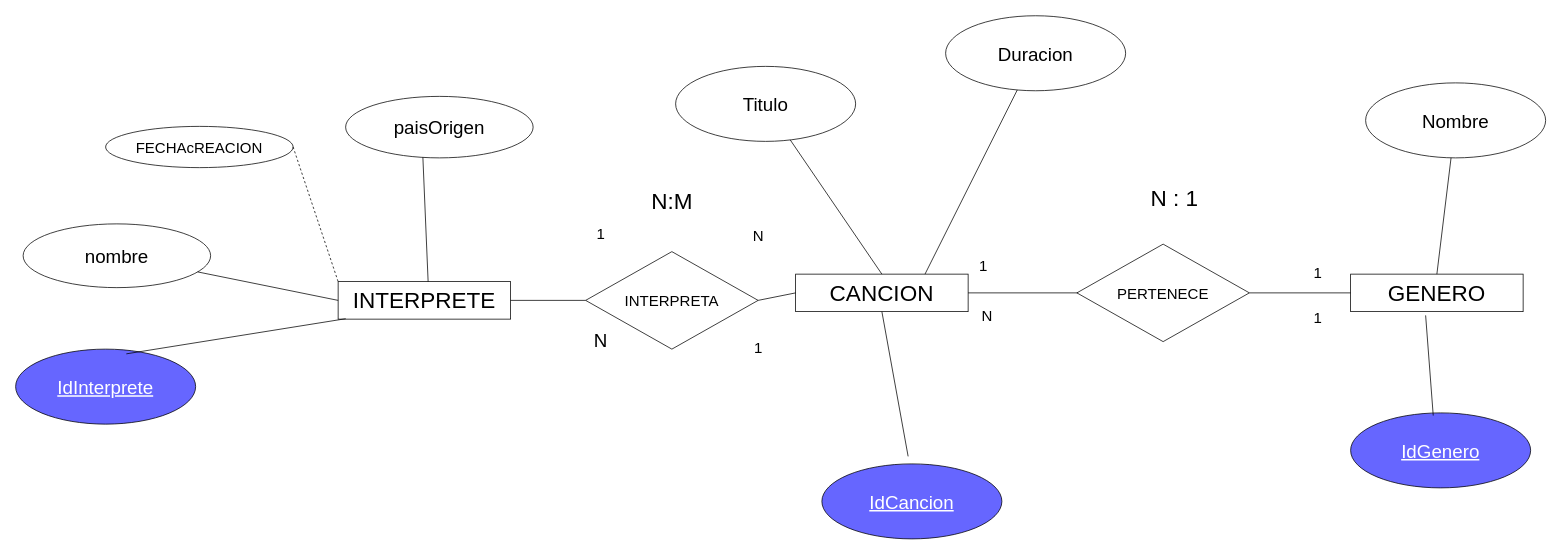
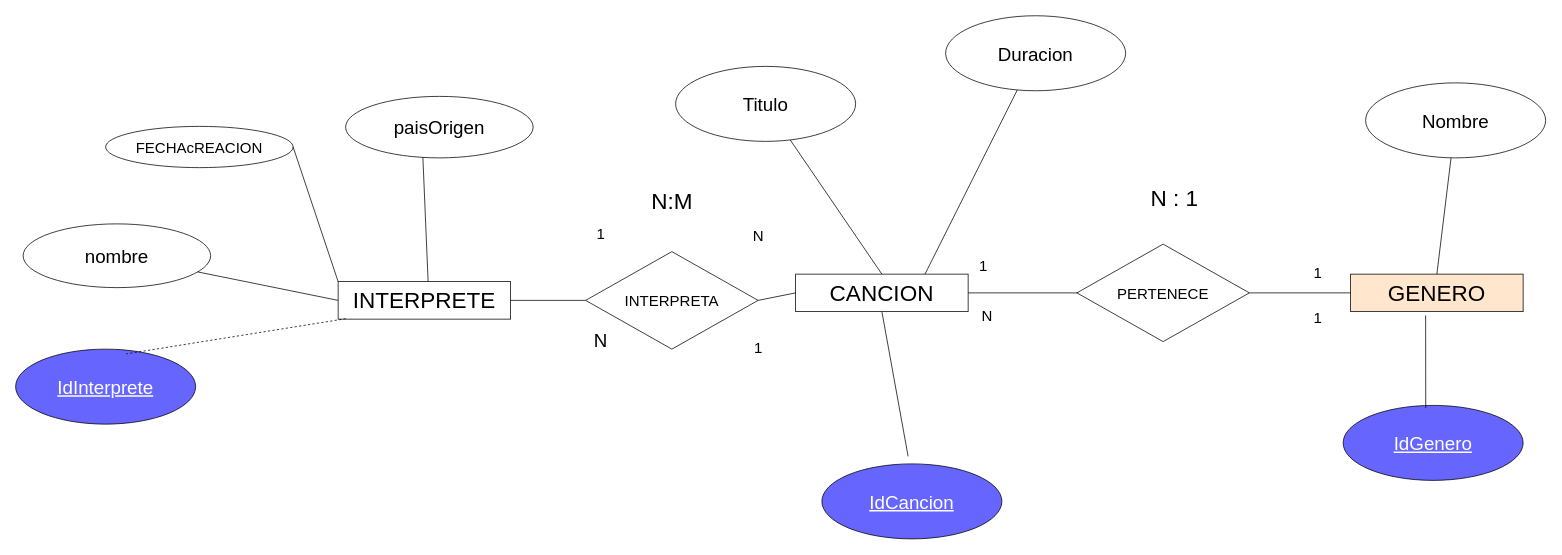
(315, 213) -> (315, 213)
(1437, 293) -> (1437, 293)
(233, 337) -> (233, 337)
(1440, 450) -> (1433, 443)
